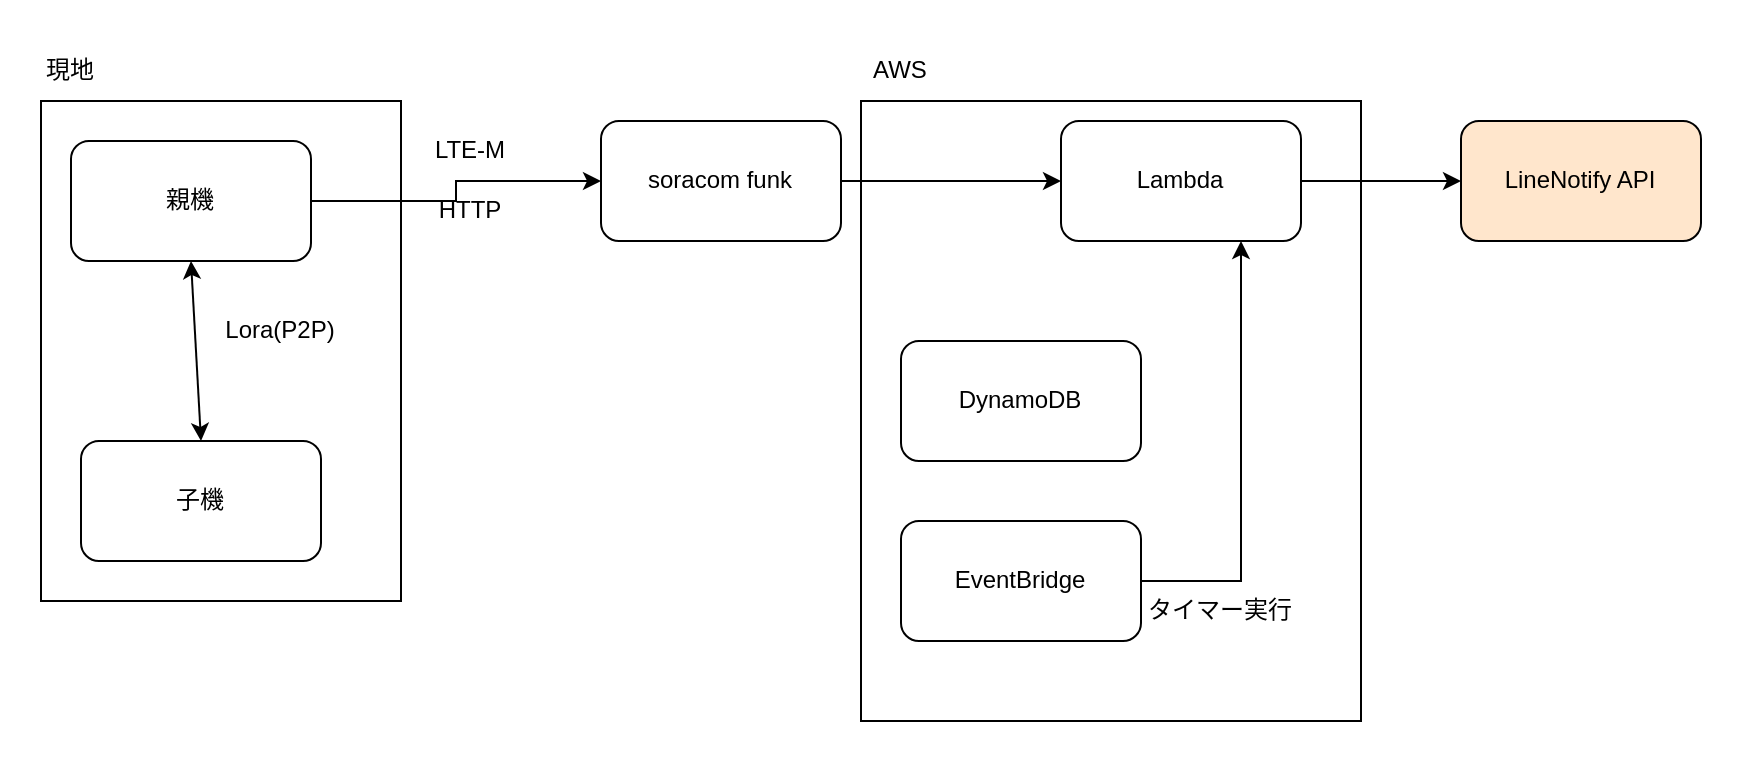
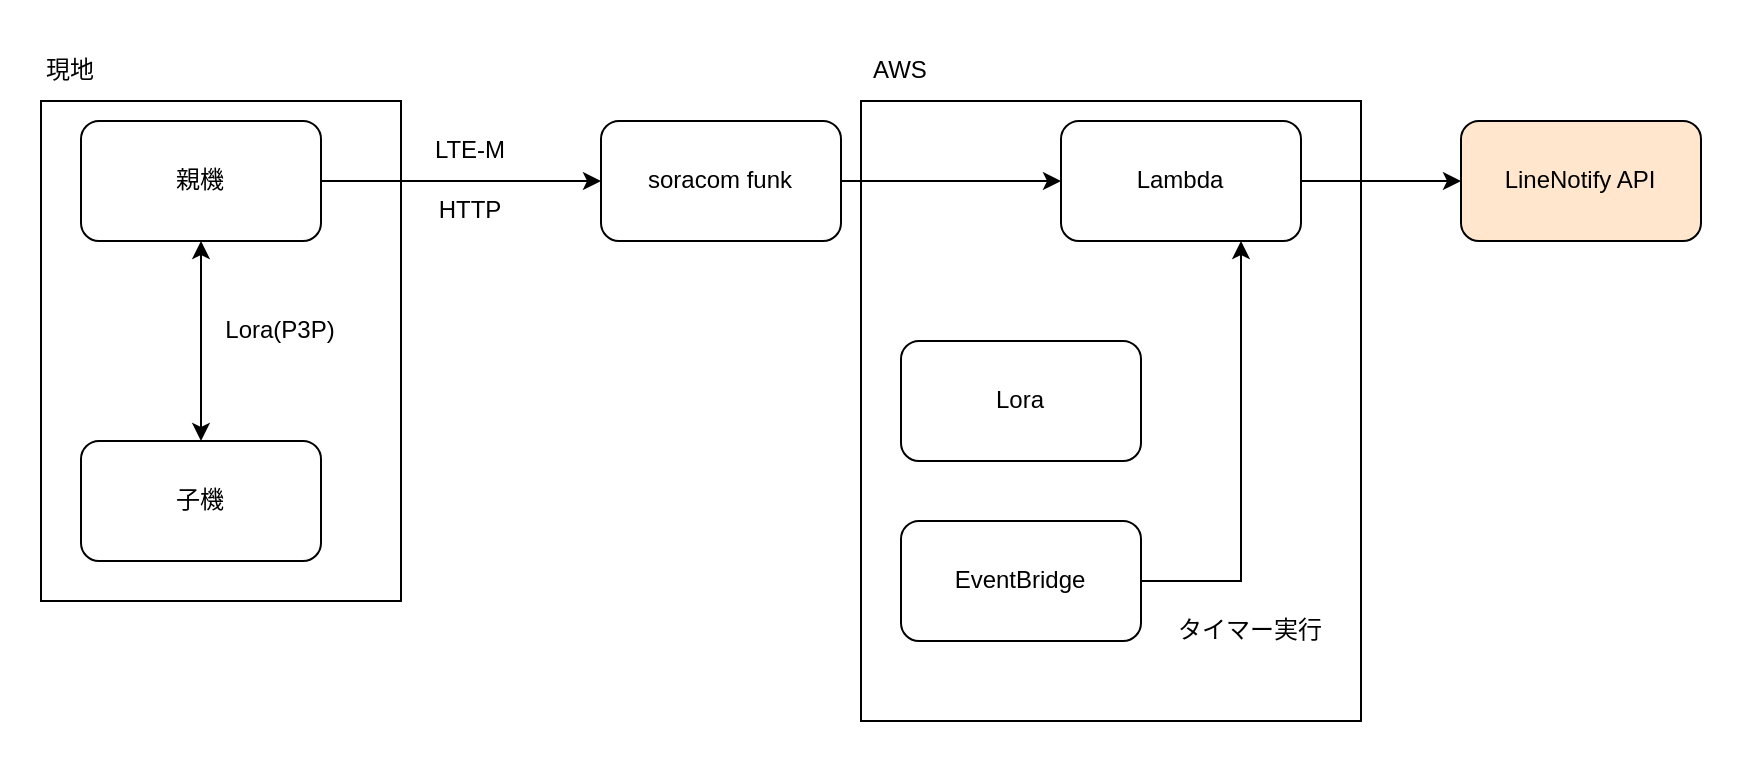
(191, 201) -> (201, 181)
(281, 331) -> (281, 331)
(1021, 401) -> (1021, 401)
(1221, 611) -> (1251, 631)
